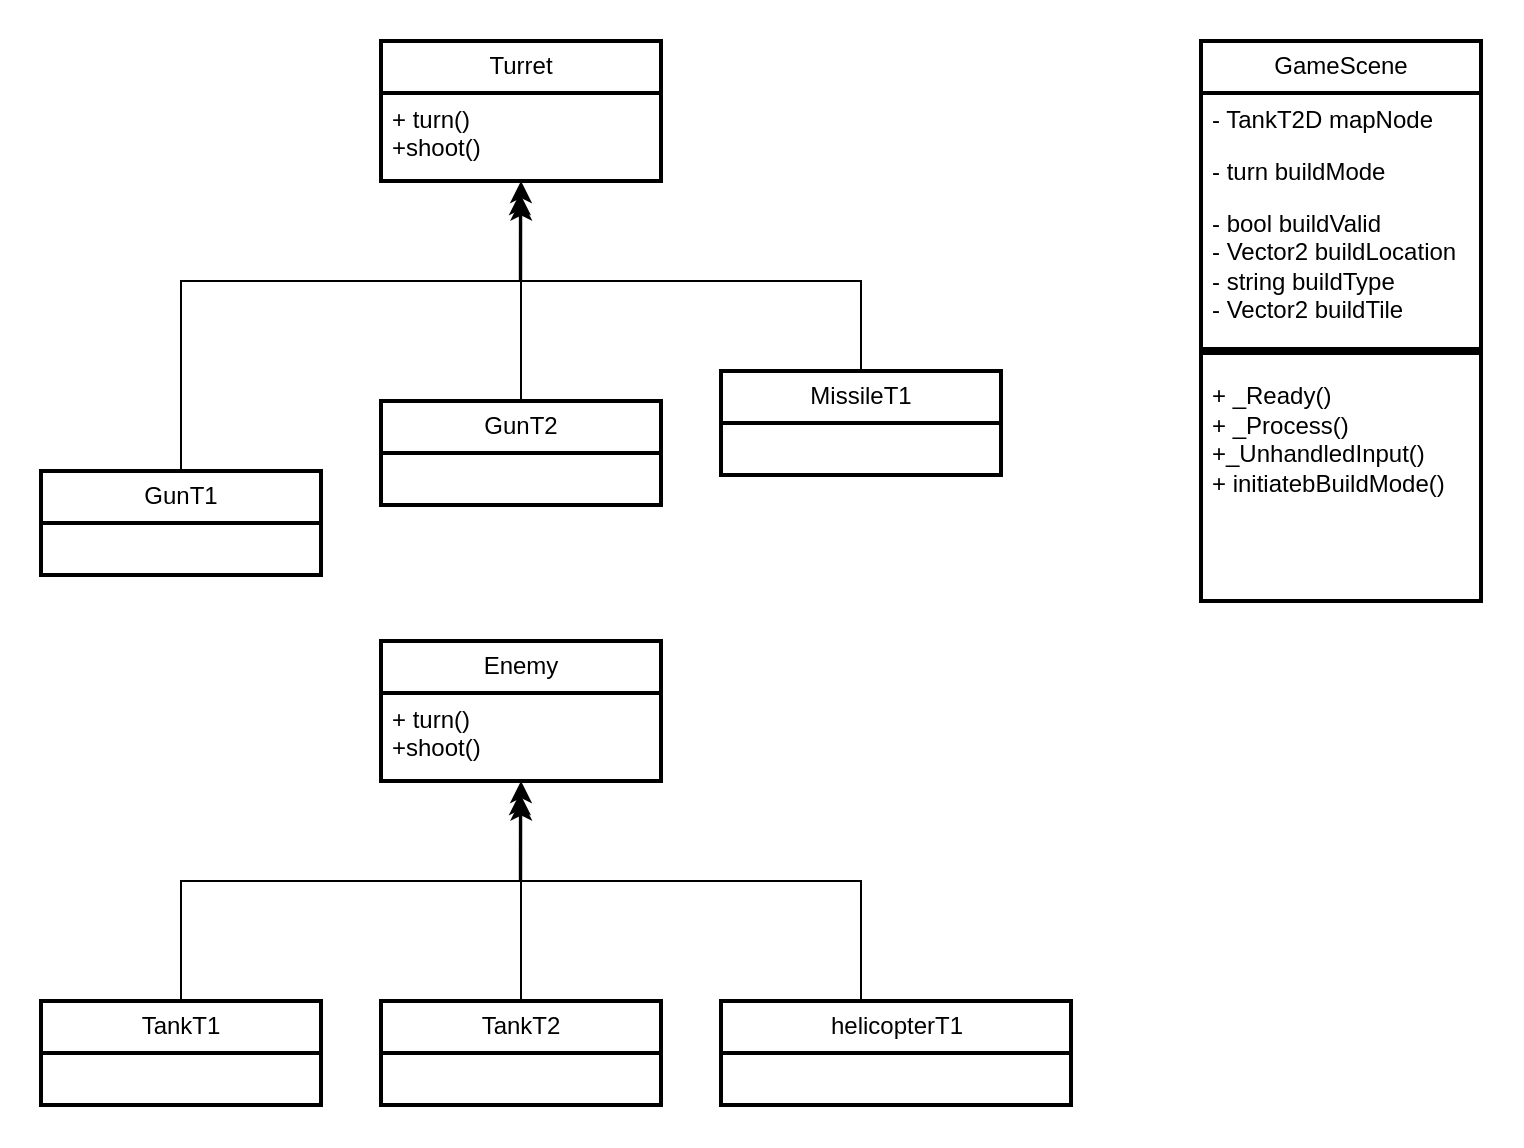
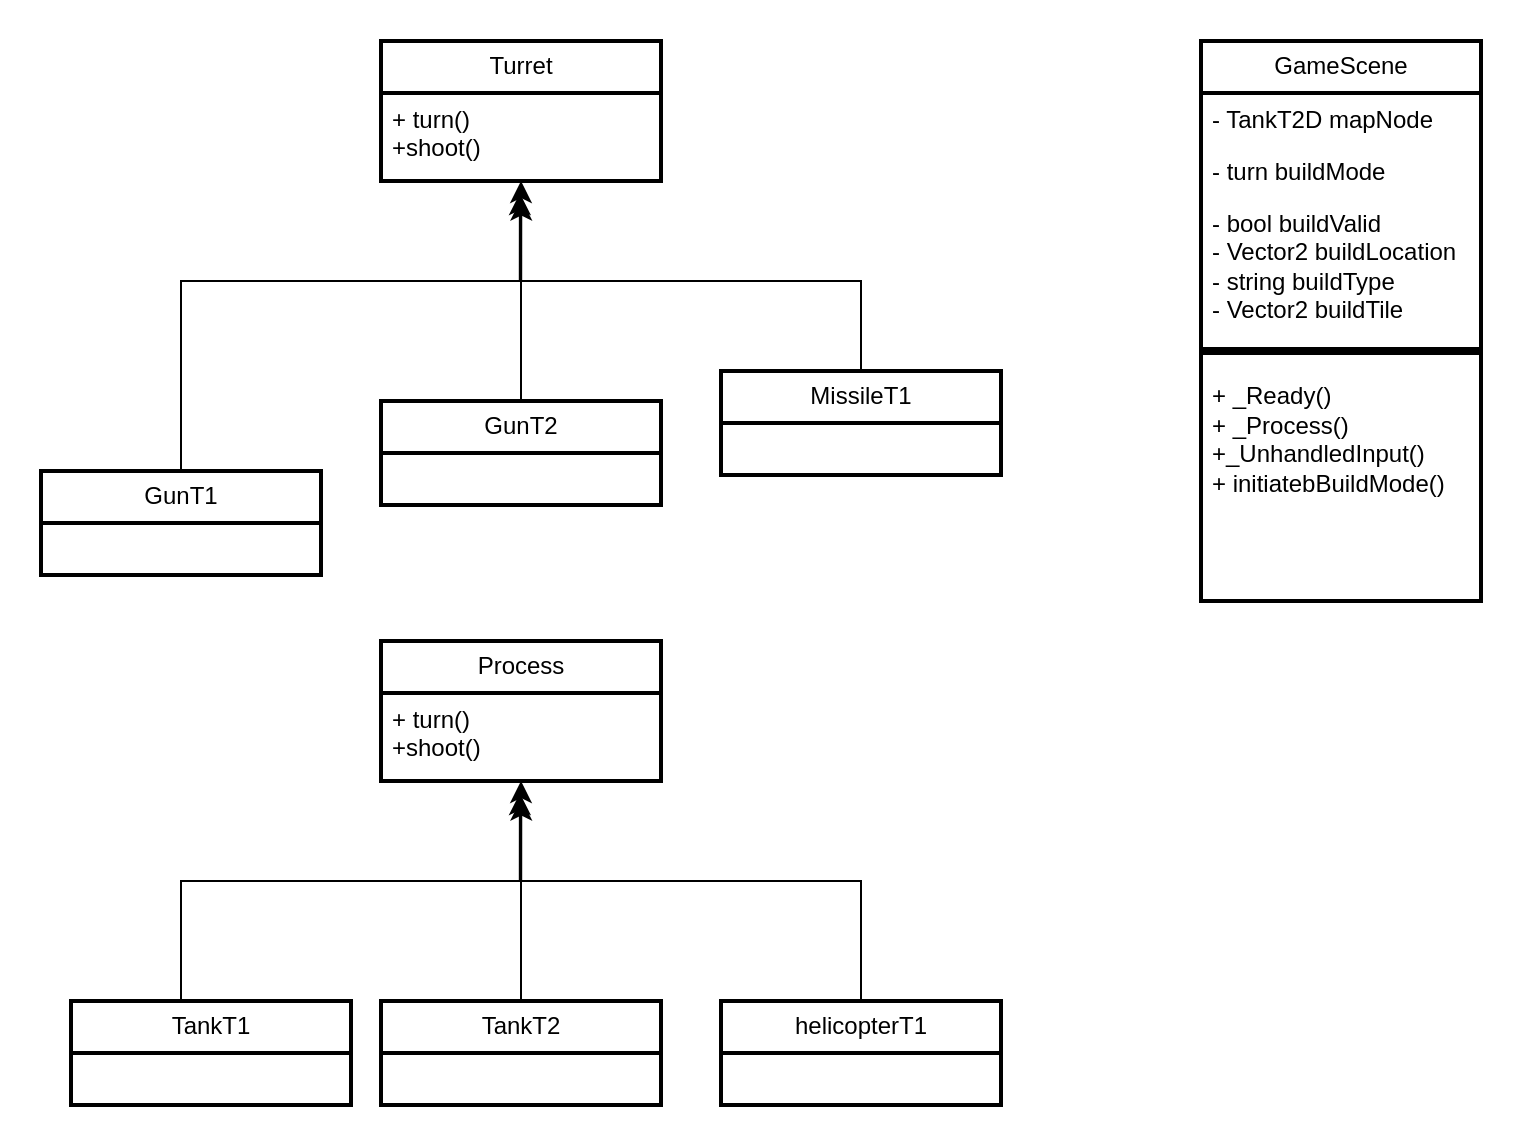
(522, 667) -> (522, 667)
(181, 1053) -> (211, 1053)
(896, 1053) -> (861, 1053)
